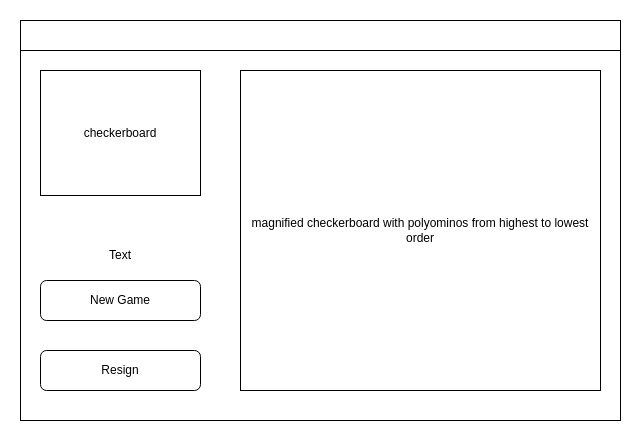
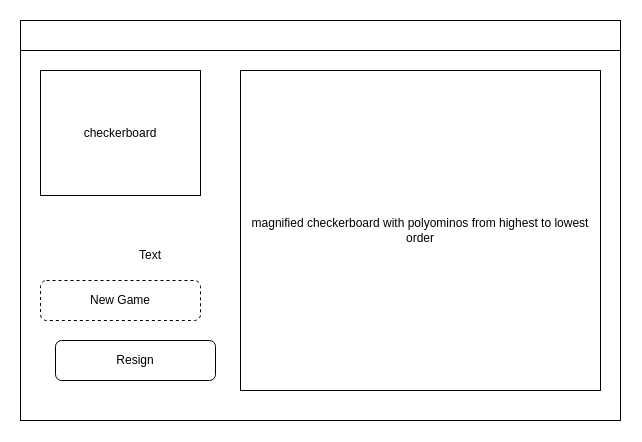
(121, 256) -> (151, 256)
(121, 301) -> (121, 301)
(121, 371) -> (136, 361)
